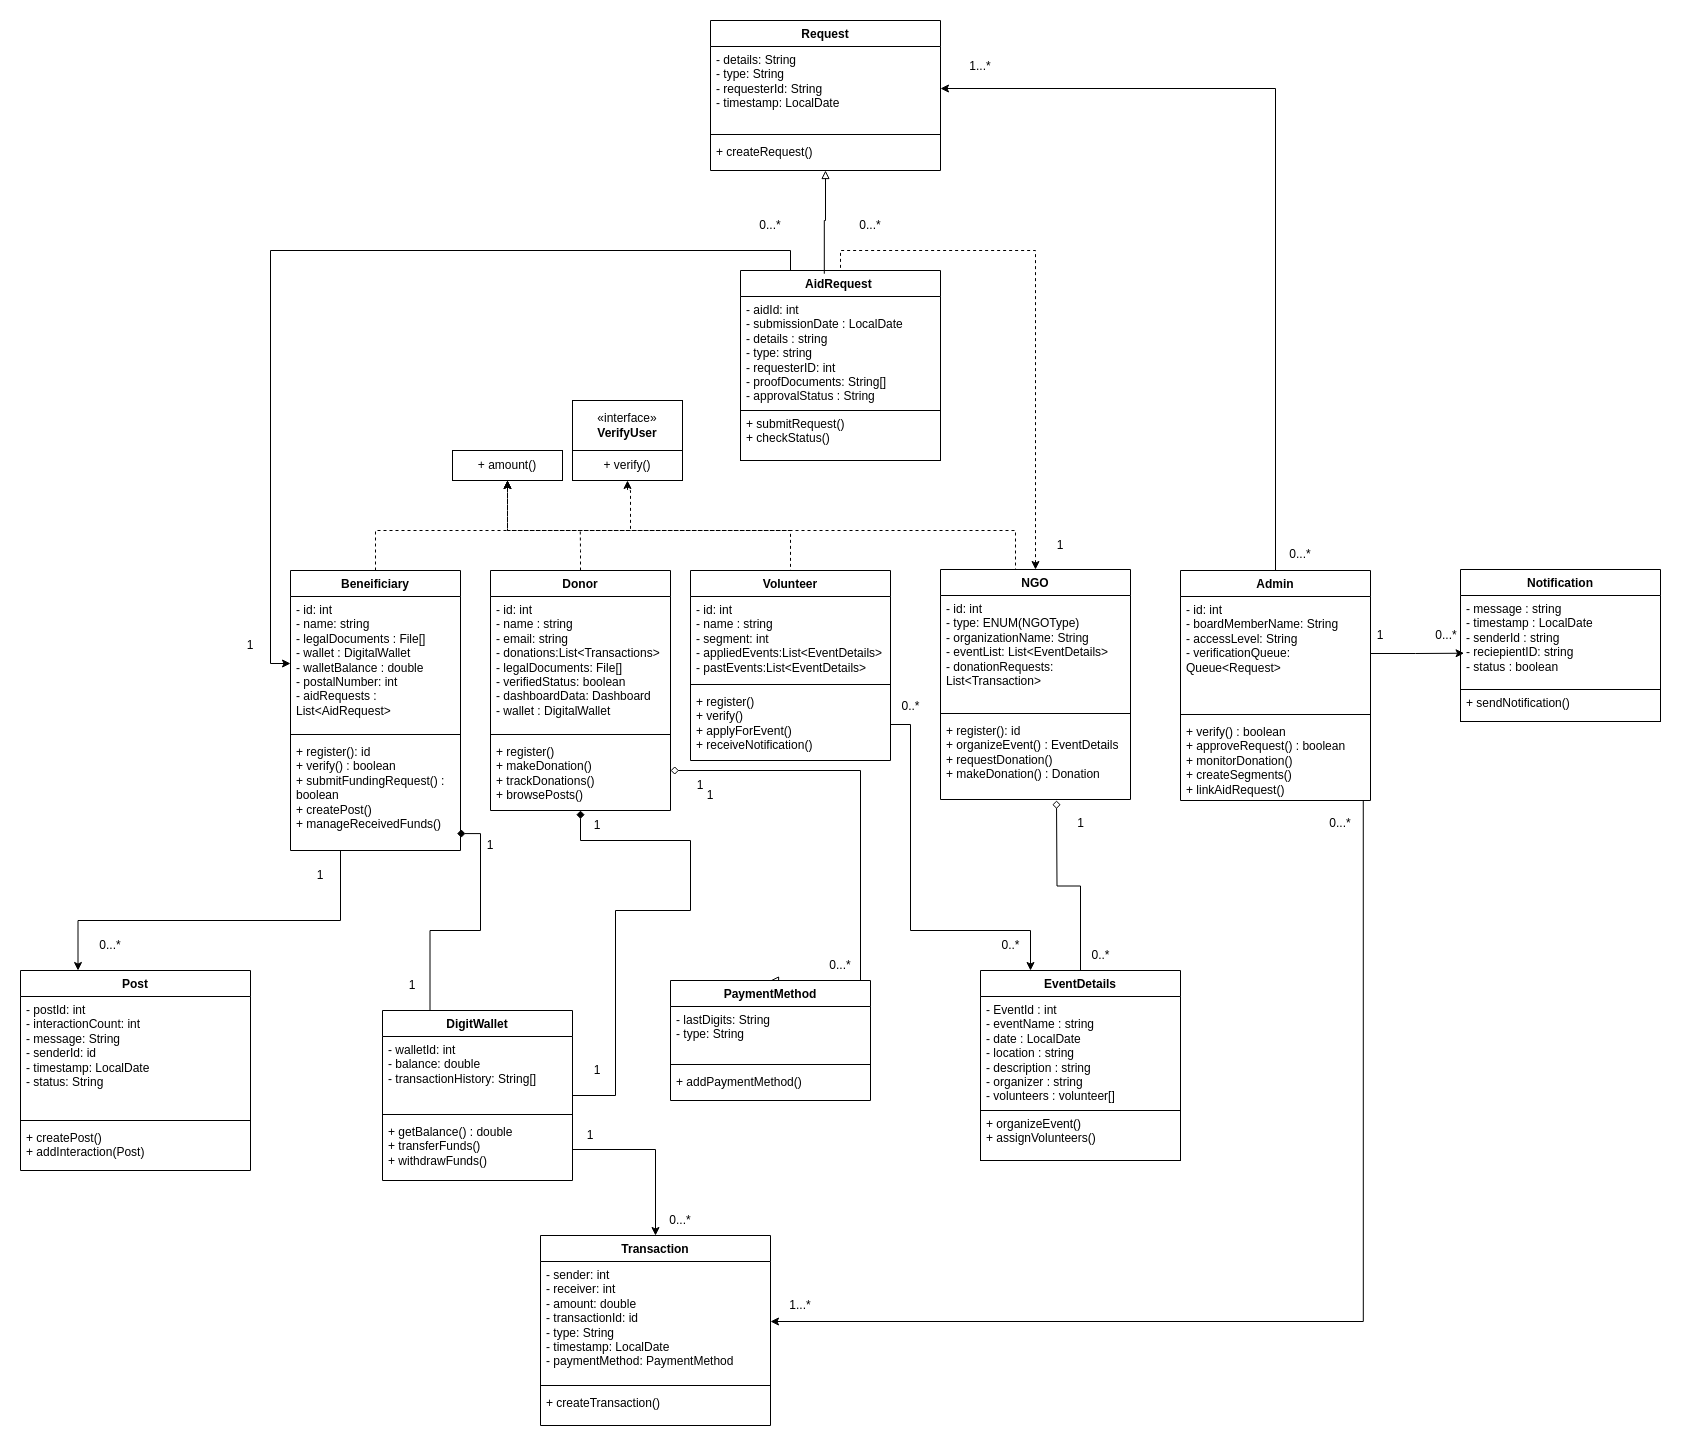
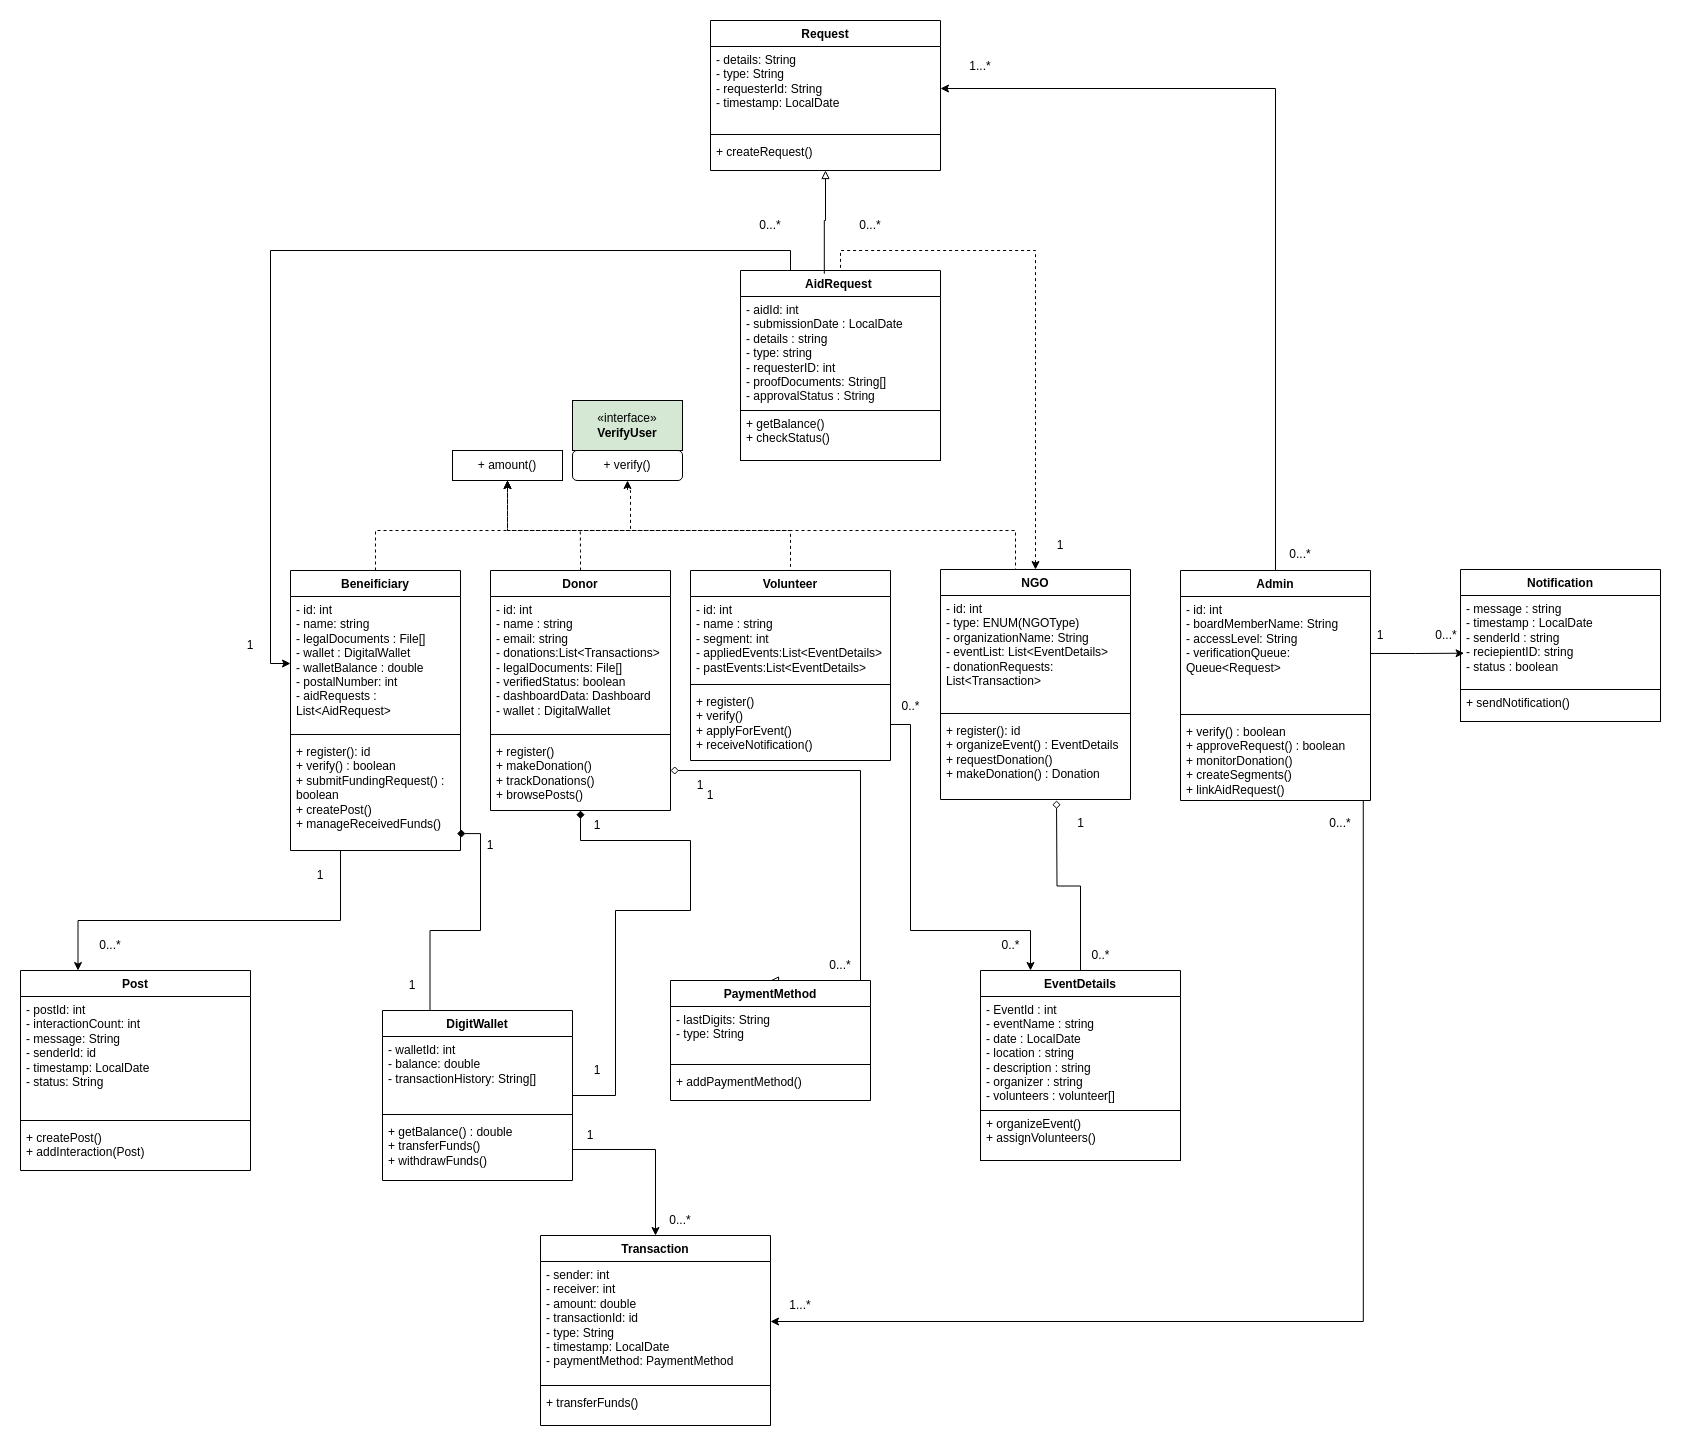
(628, 426) -> (628, 426)
(801, 432) -> (795, 432)
(628, 466) -> (628, 466)
(614, 1404) -> (602, 1404)
